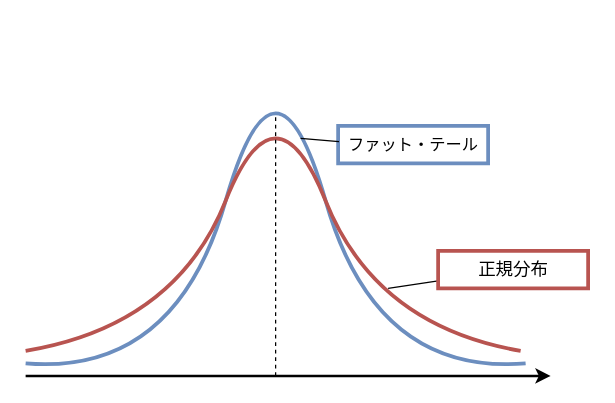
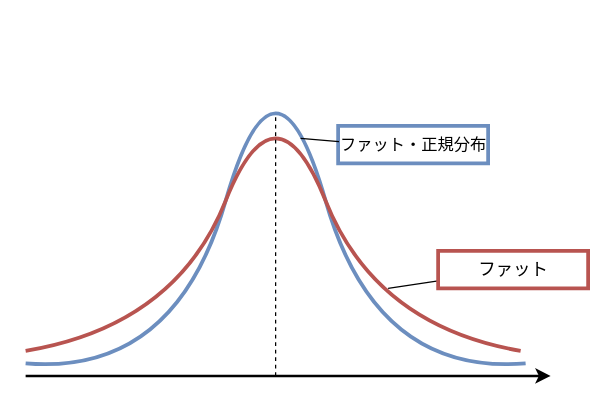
(414, 144) -> (414, 144)
(514, 269) -> (514, 269)
